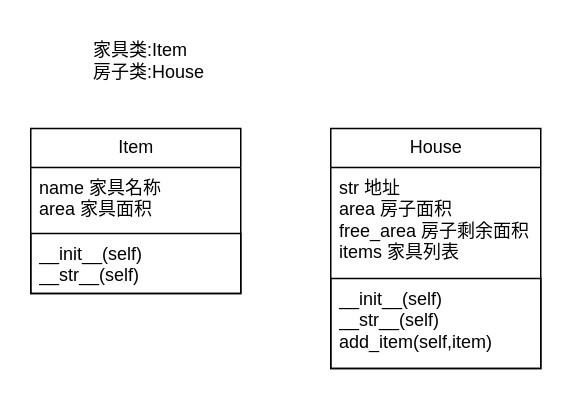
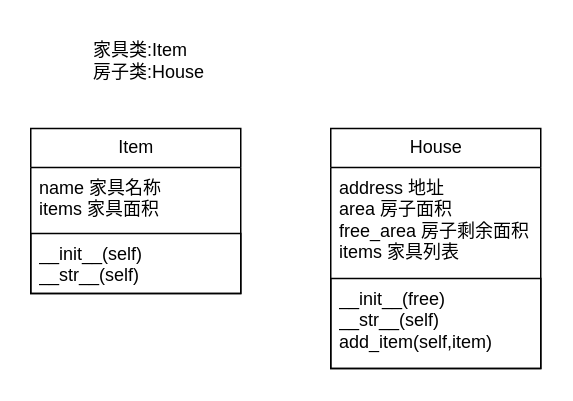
(99, 199) -> (101, 199)
(437, 232) -> (437, 232)
(426, 321) -> (426, 321)
